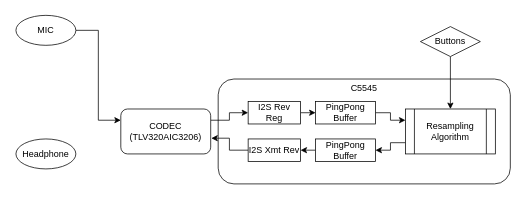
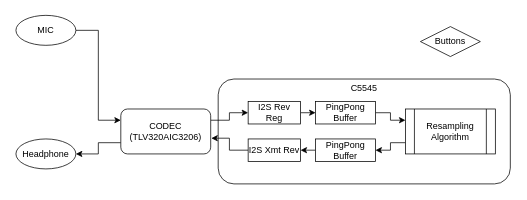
(450, 80) -> none
none -> (103, 143)
